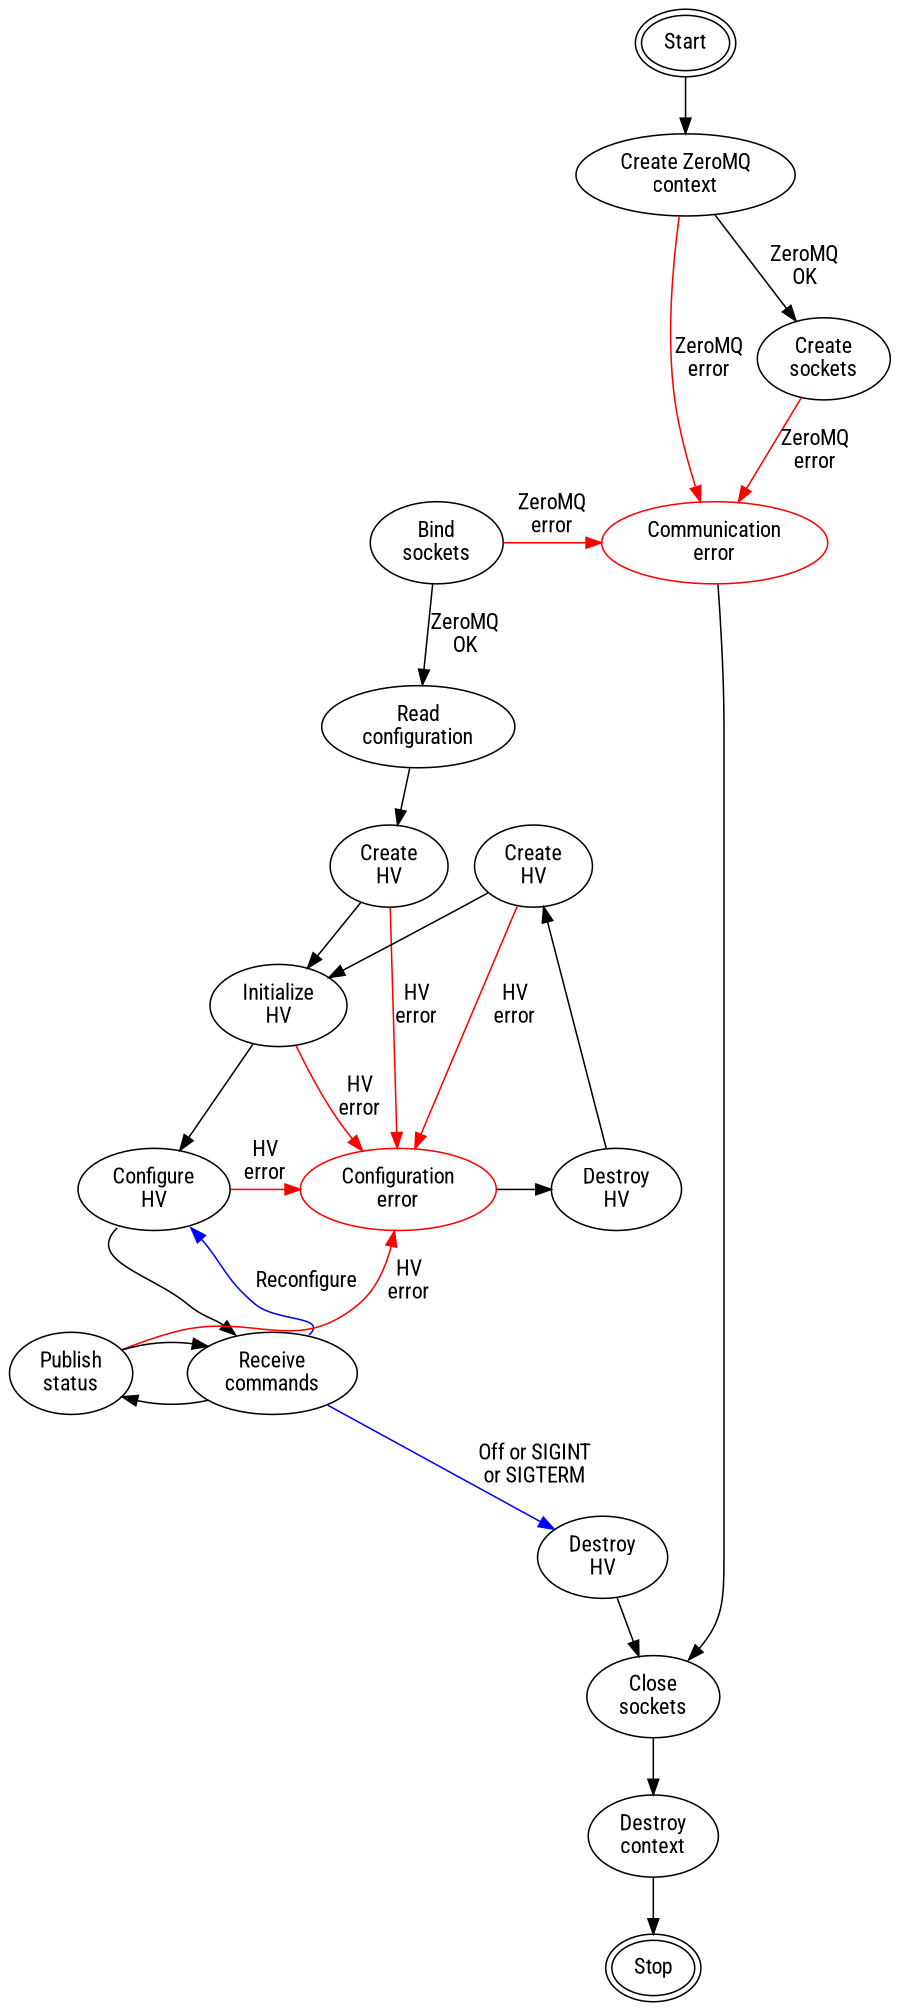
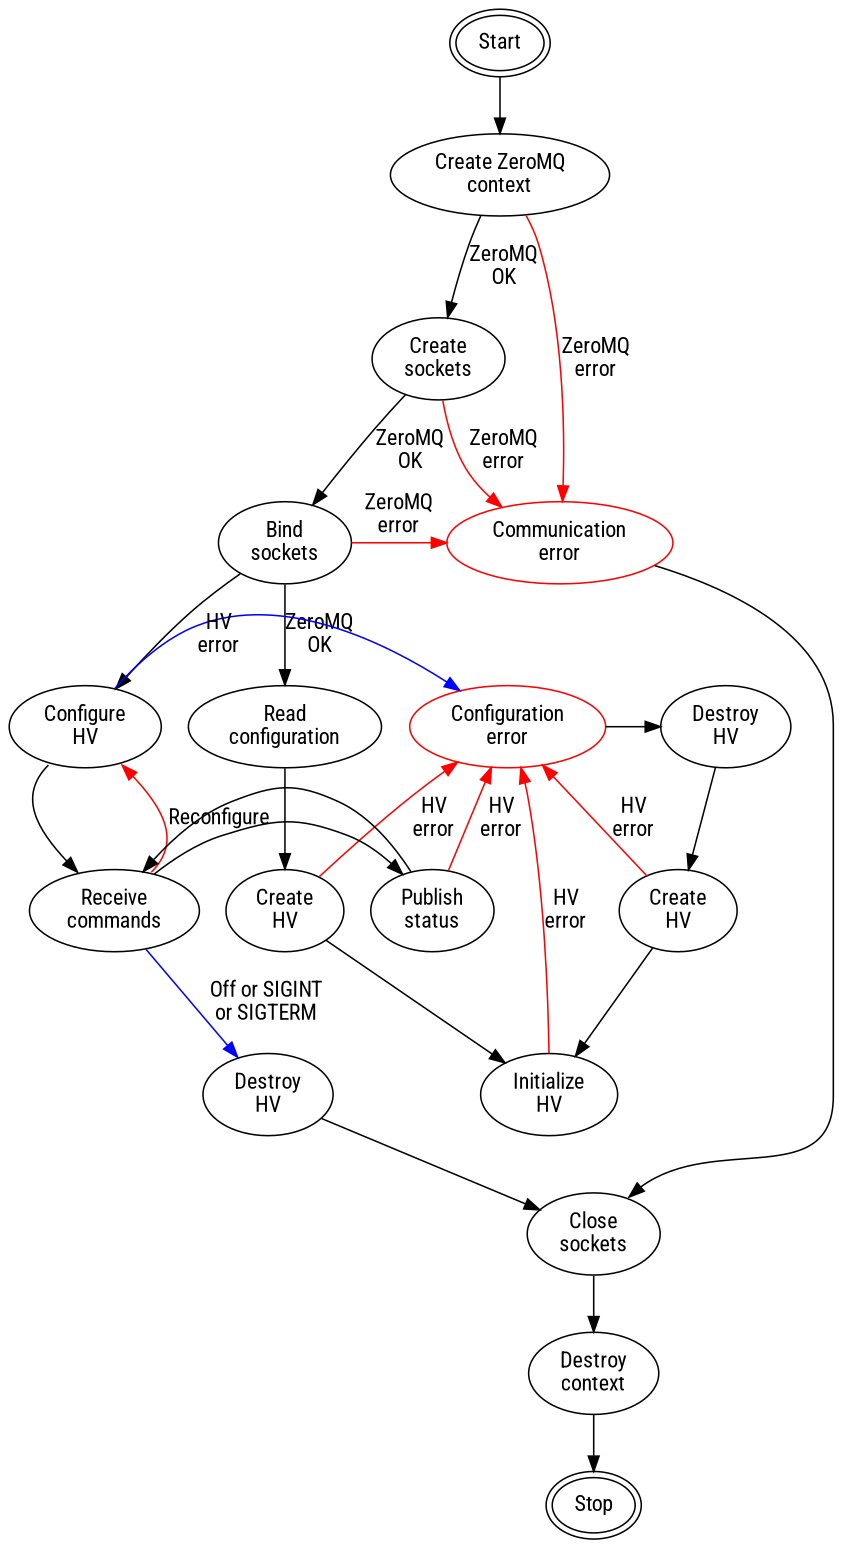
none -> (363, 443)
(221, 1091) -> (180, 622)
(258, 1189) -> (267, 615)
(251, 1300) -> (164, 822)
